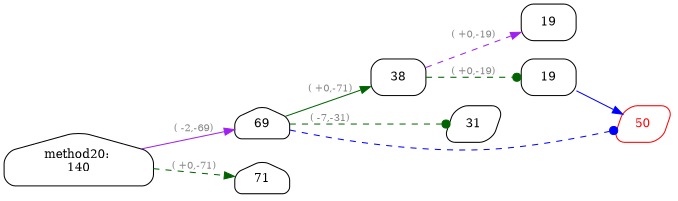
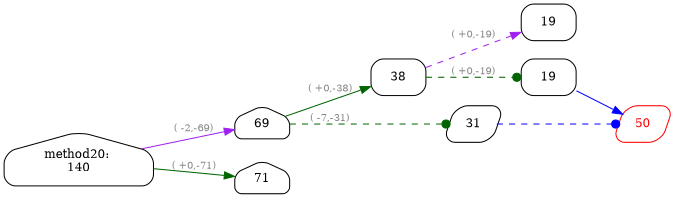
(330, 89) -> (330, 89)
(450, 150) -> (554, 124)
(189, 172) -> (189, 172)
